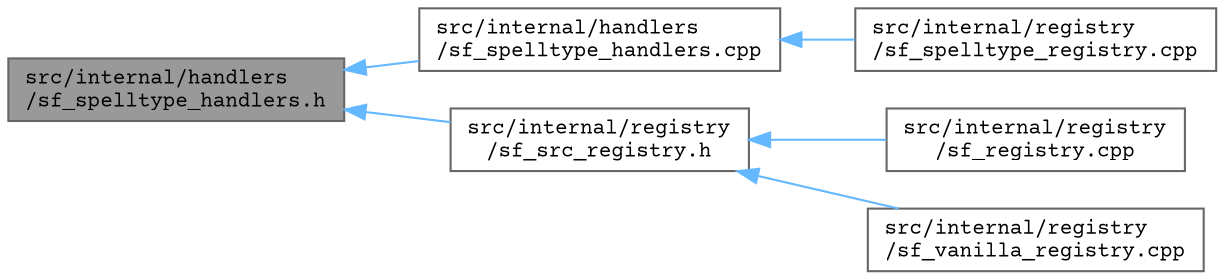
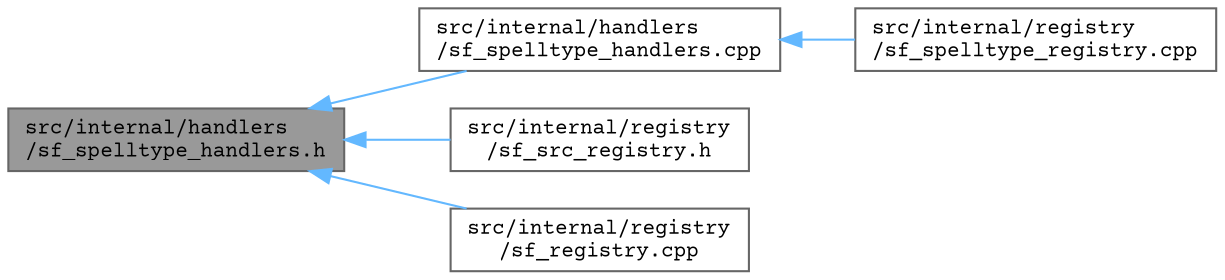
(828, 140) -> (399, 192)
(1036, 240) -> none
